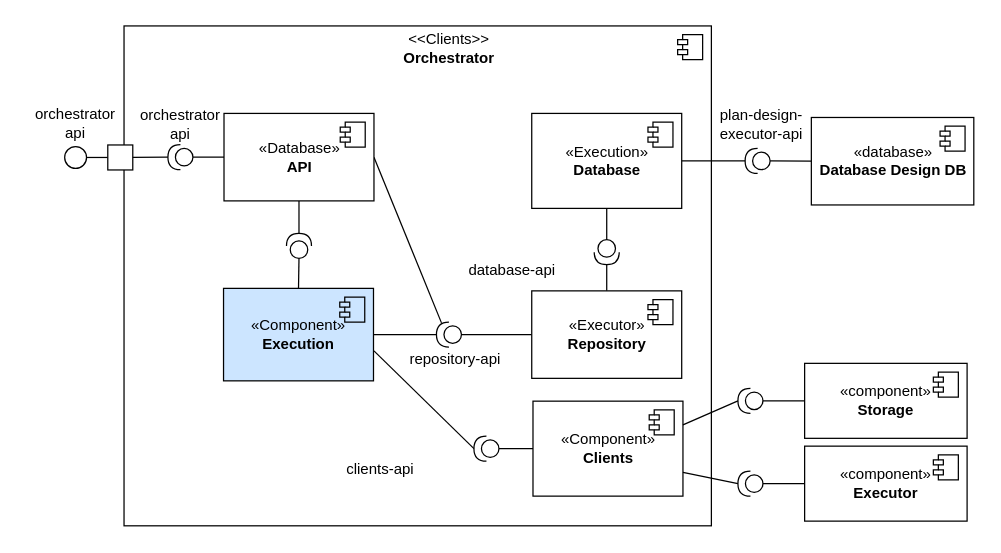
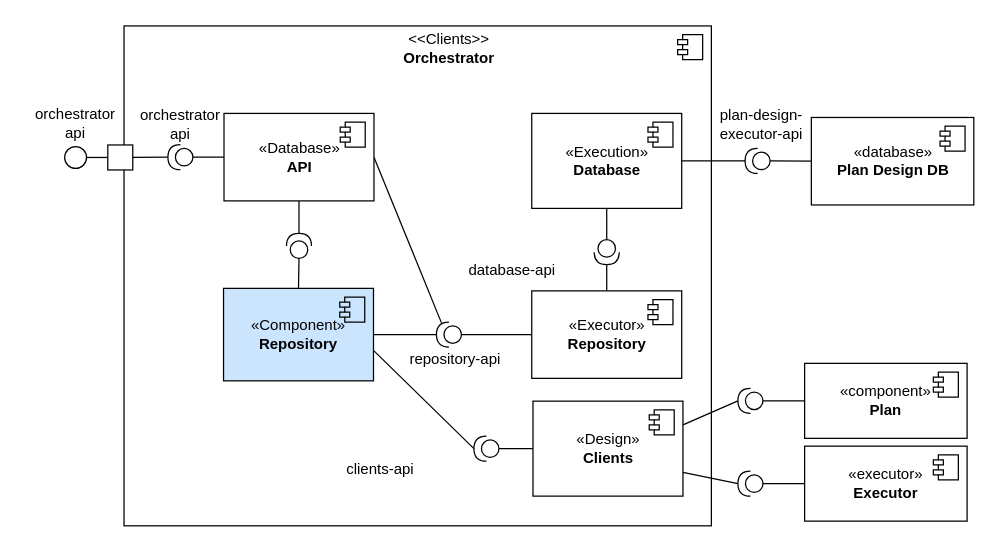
(894, 161) -> (894, 161)
(299, 334) -> (299, 334)
(886, 401) -> (886, 401)
(609, 448) -> (609, 448)
(886, 483) -> (886, 483)
